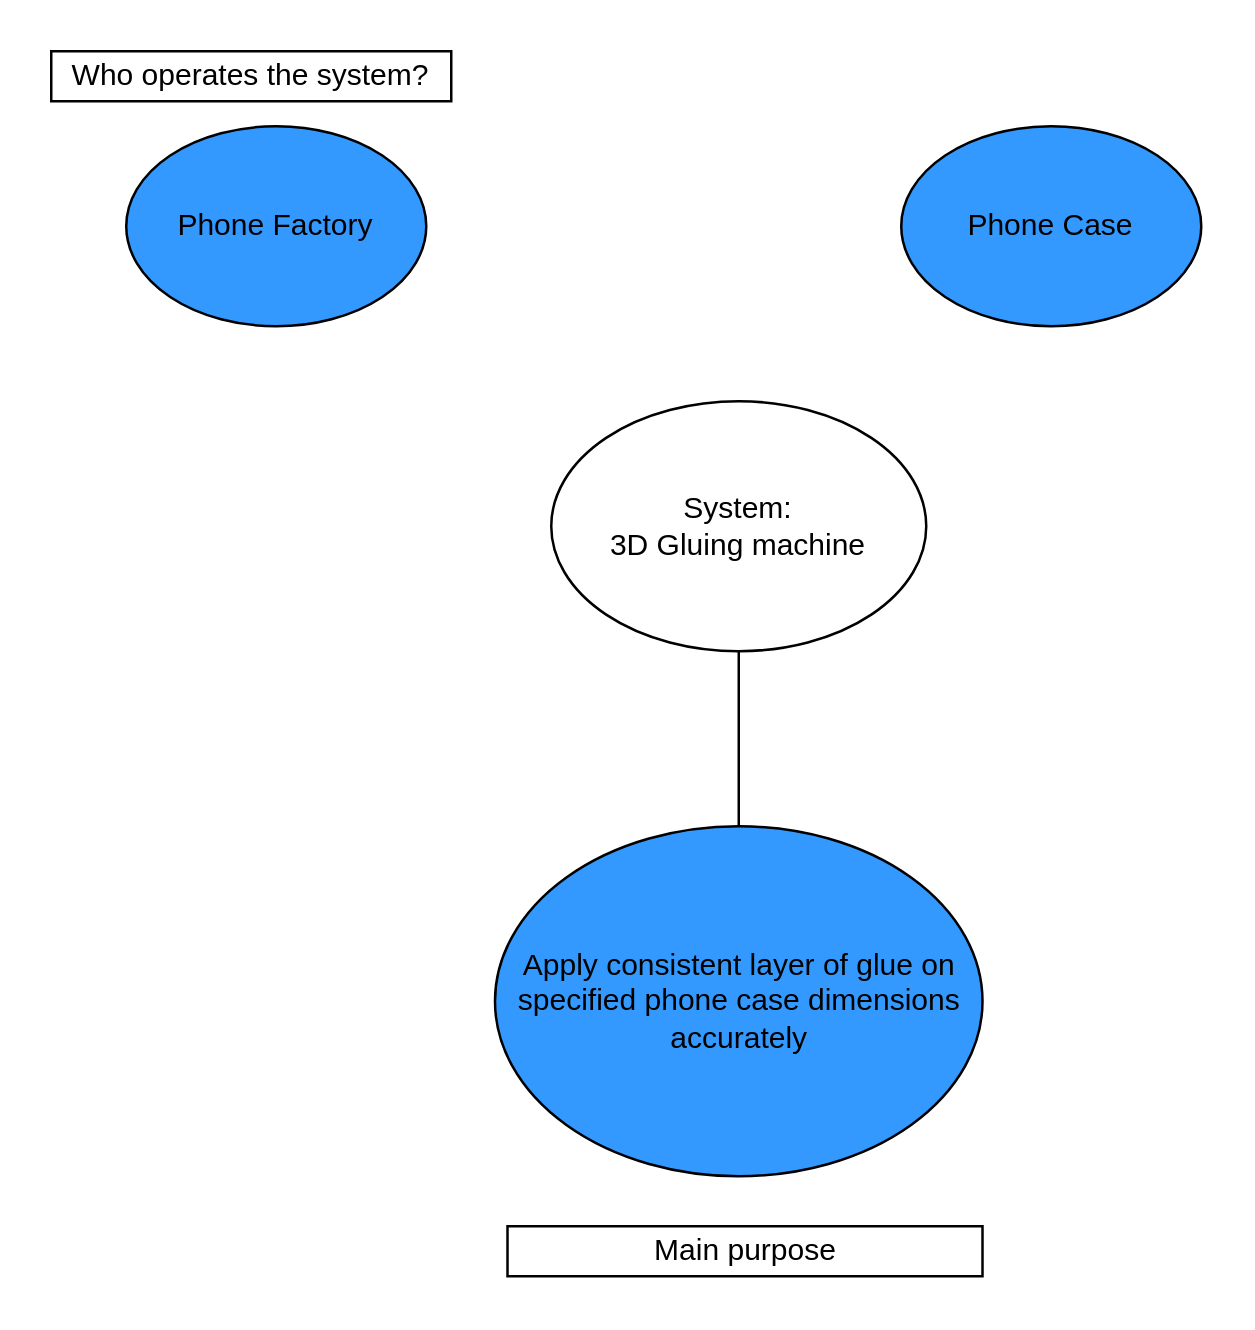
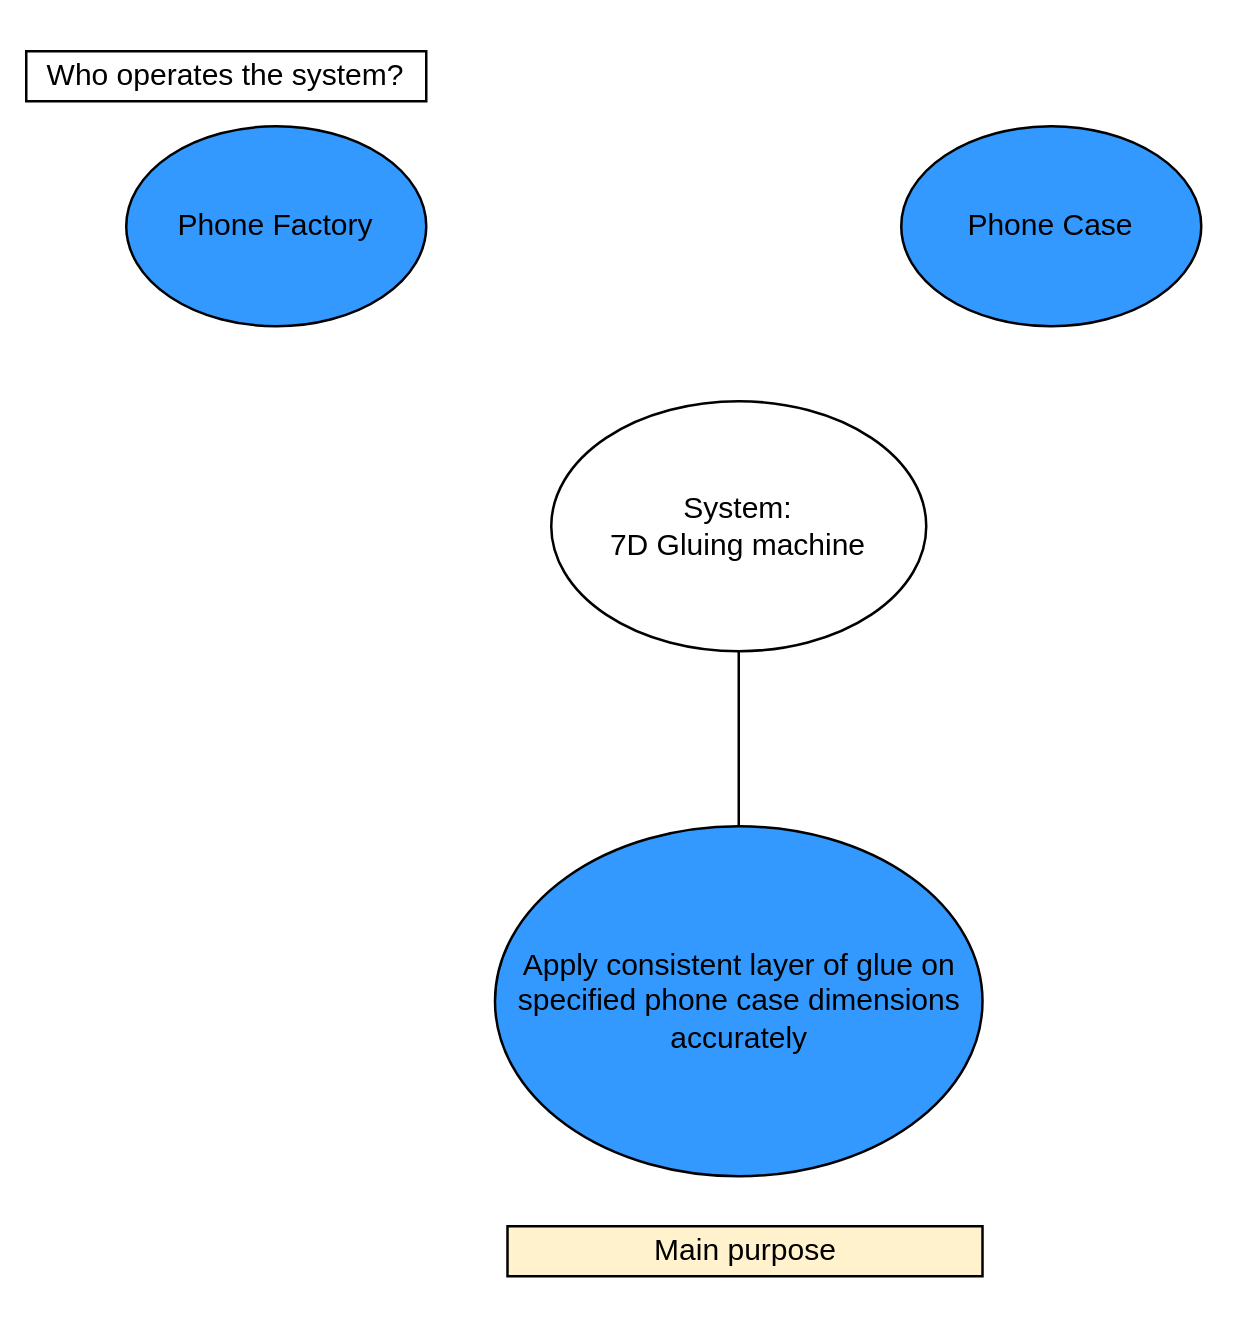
(251, 76) -> (226, 76)
(739, 526) -> (739, 526)
(745, 1251) -> (745, 1251)
